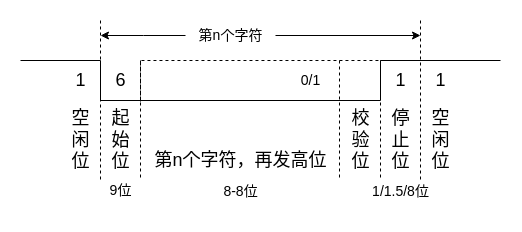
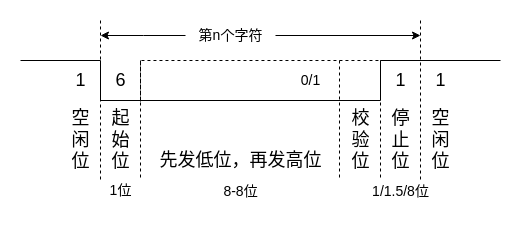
(241, 161) -> (241, 161)
(121, 191) -> (121, 191)
